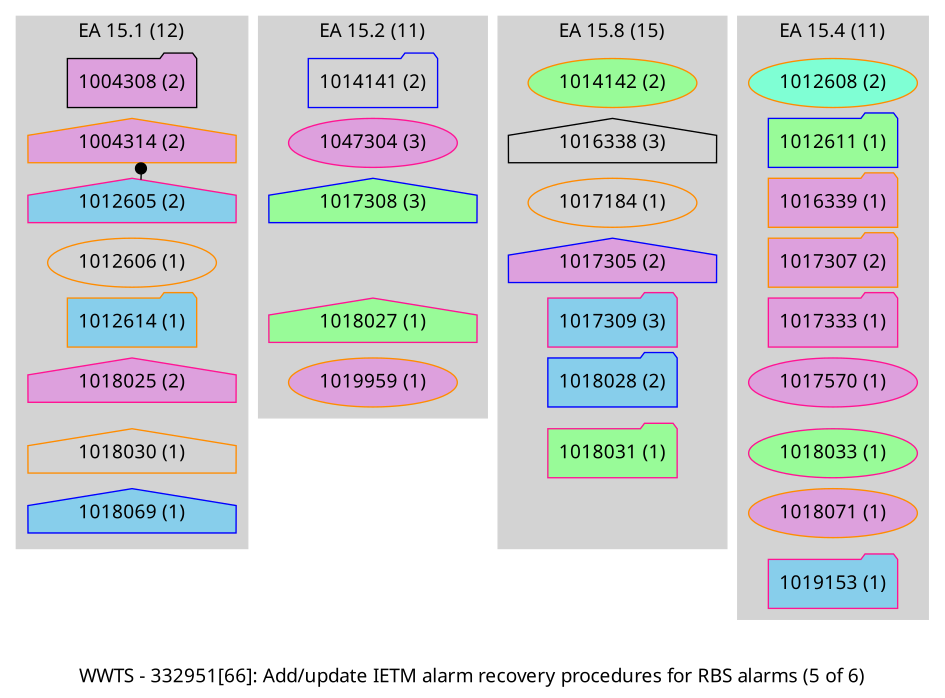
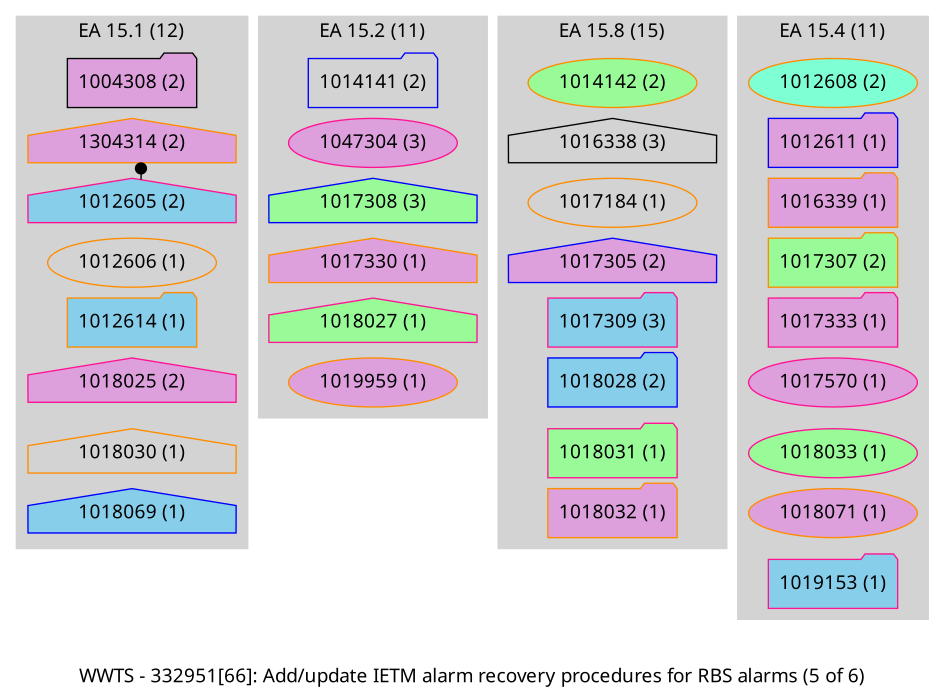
(132, 143) -> (132, 143)
(833, 143) -> (833, 143)
none -> (373, 263)
(833, 263) -> (833, 263)
none -> (612, 513)
